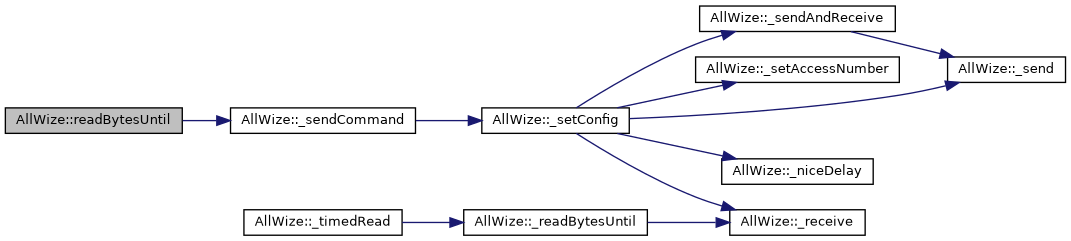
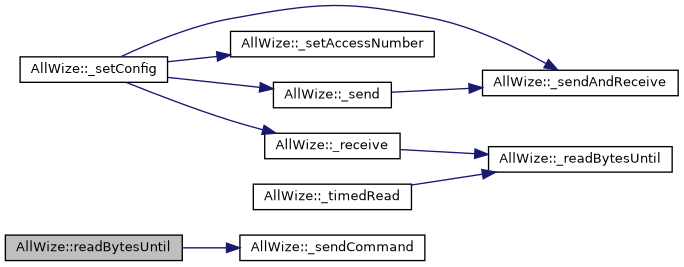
(896, 43) -> (430, 90)
(442, 121) -> none
(797, 172) -> none
(682, 222) -> (437, 152)
